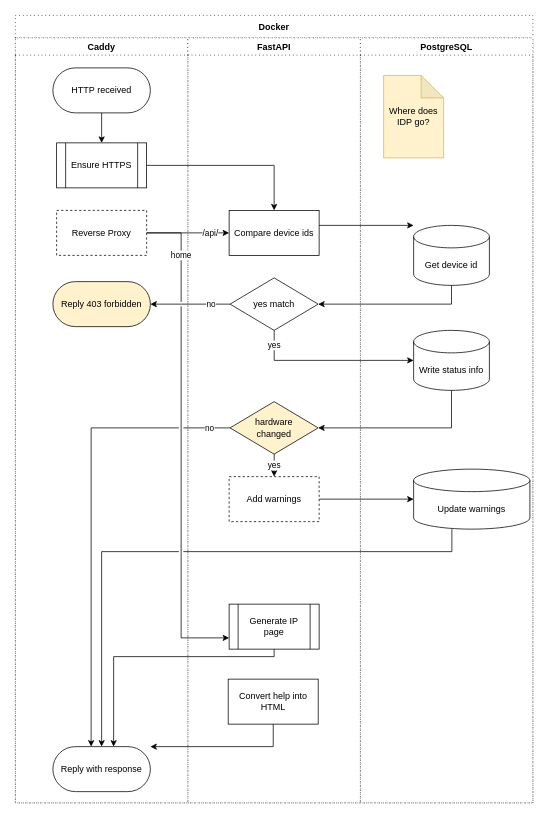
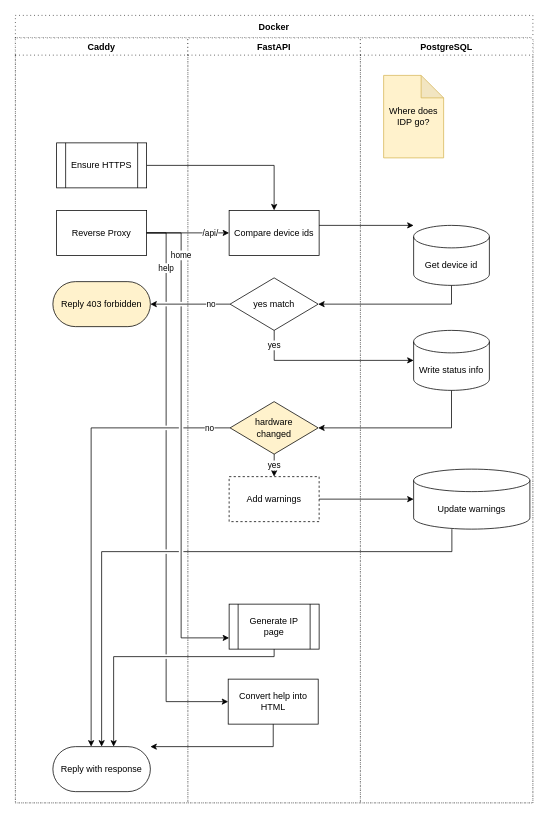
(102, 90) -> none
(102, 125) -> none
(102, 233) -> (102, 233)
none -> (193, 702)
